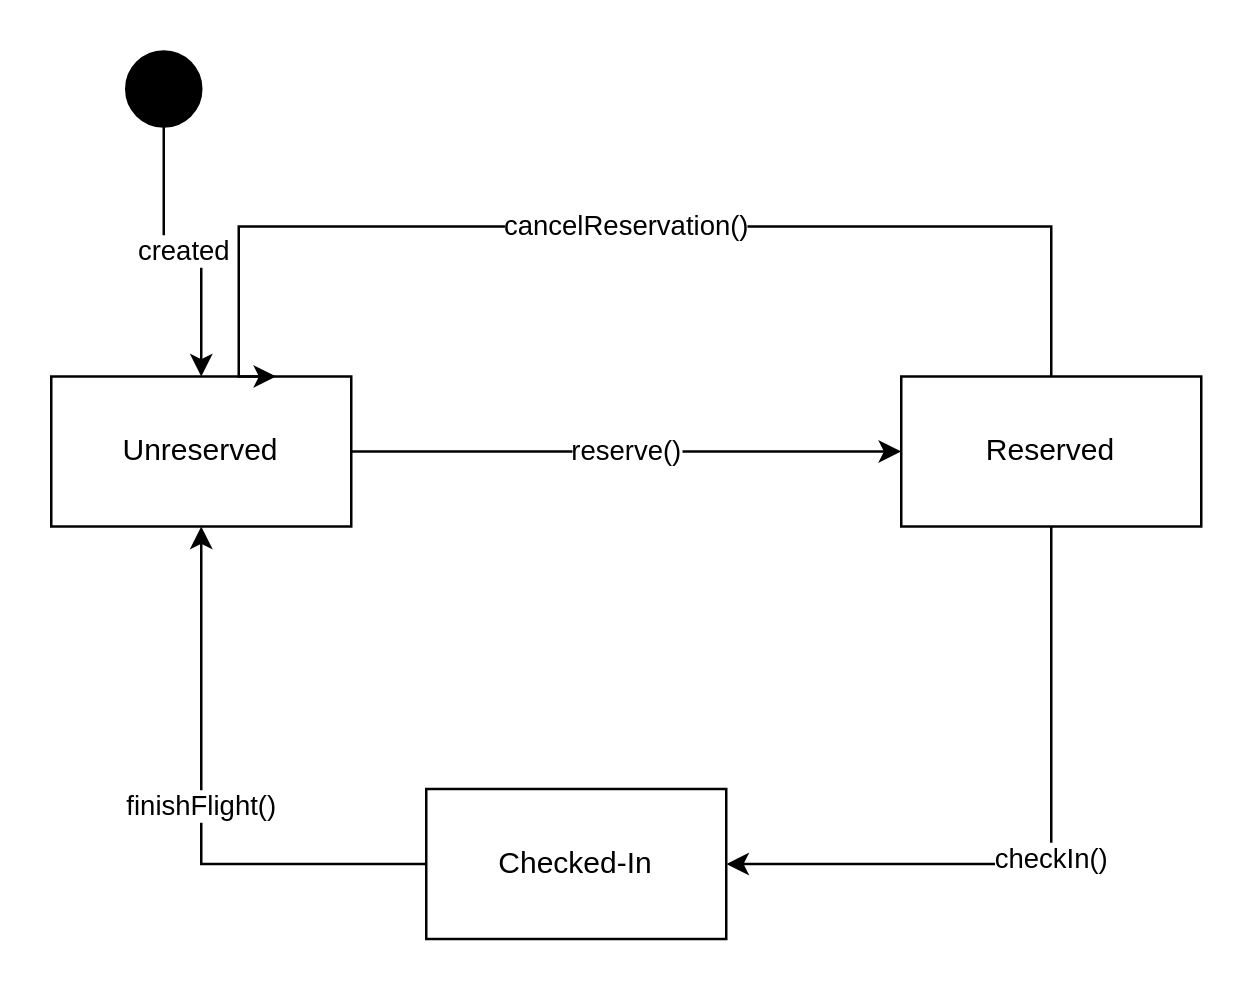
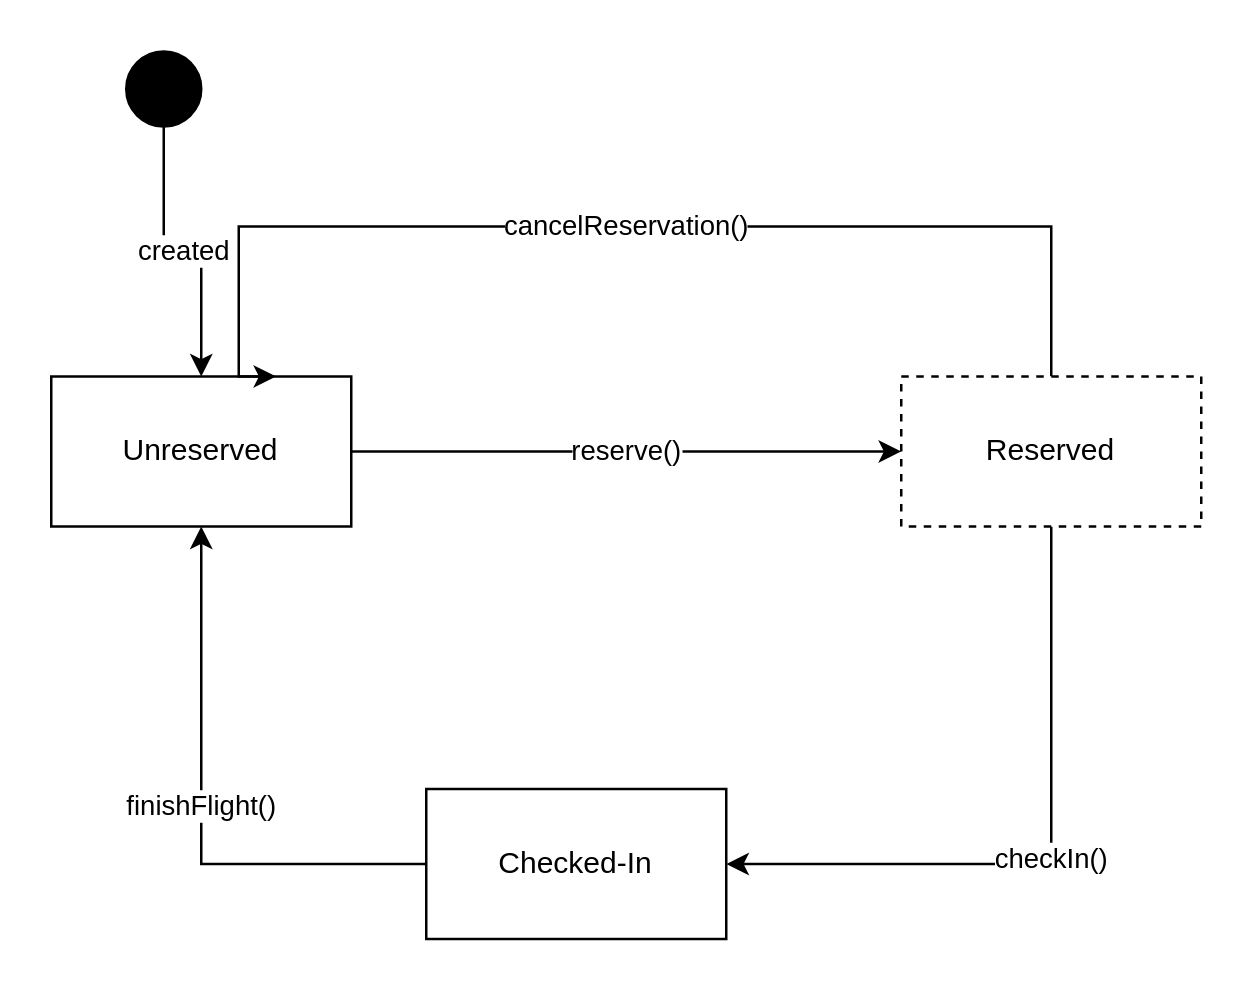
(1051, 451) -> (1051, 451)
